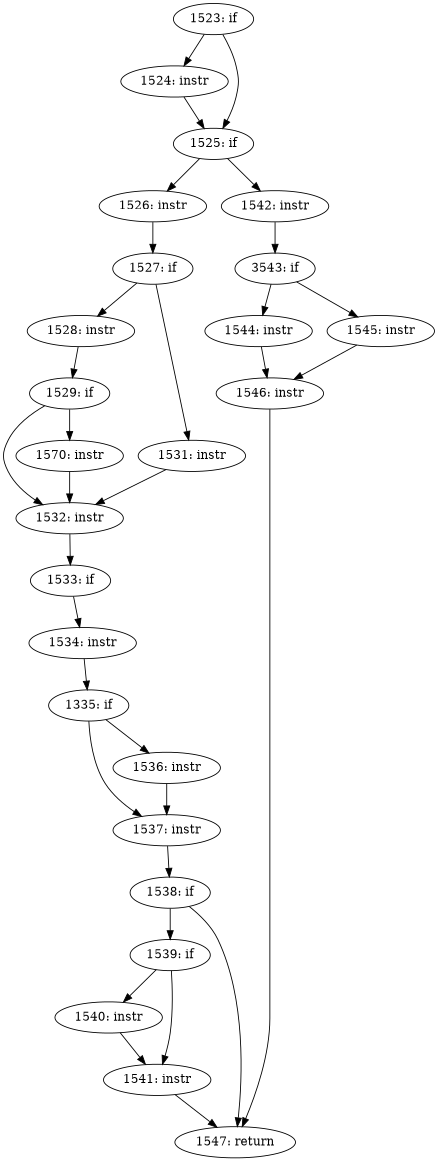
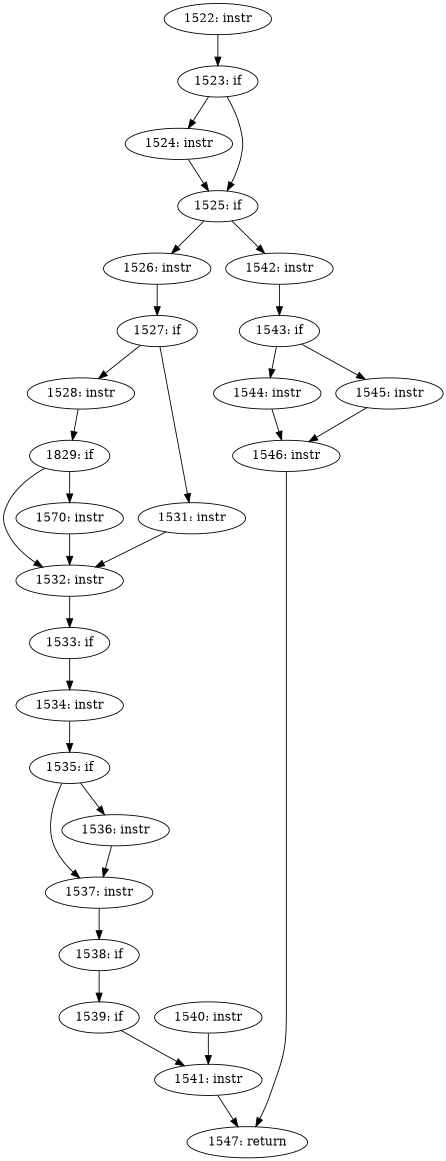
none -> (218, 19)
(275, 269) -> (279, 331)
(70, 393) -> (70, 456)
(89, 705) -> (70, 768)
(143, 983) -> none
(237, 1005) -> none
